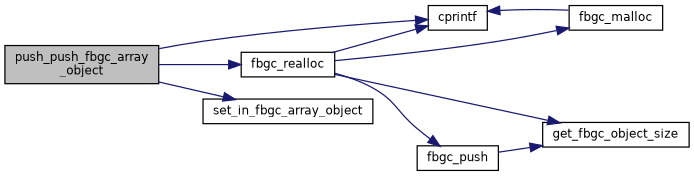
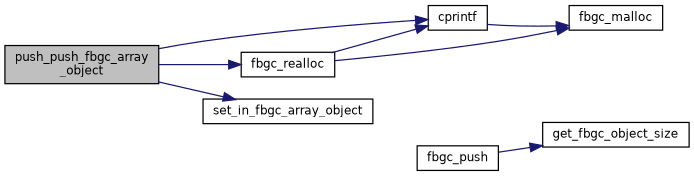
(534, 10) -> (522, 26)
(441, 97) -> none
(388, 98) -> none
